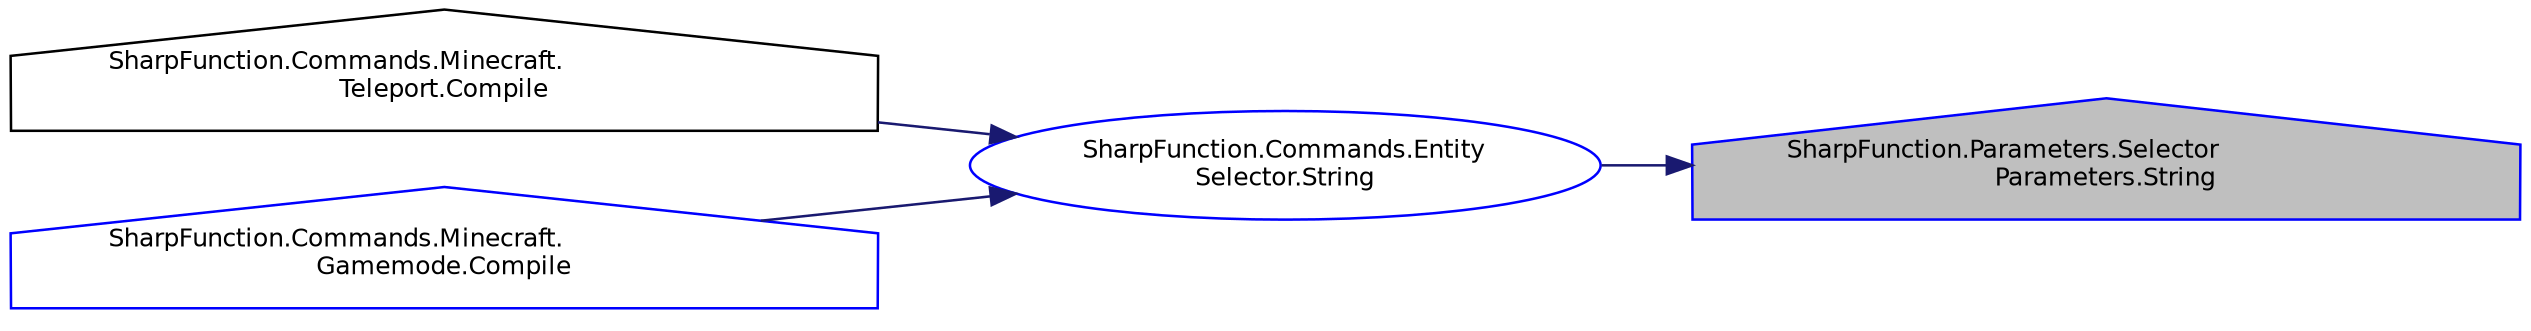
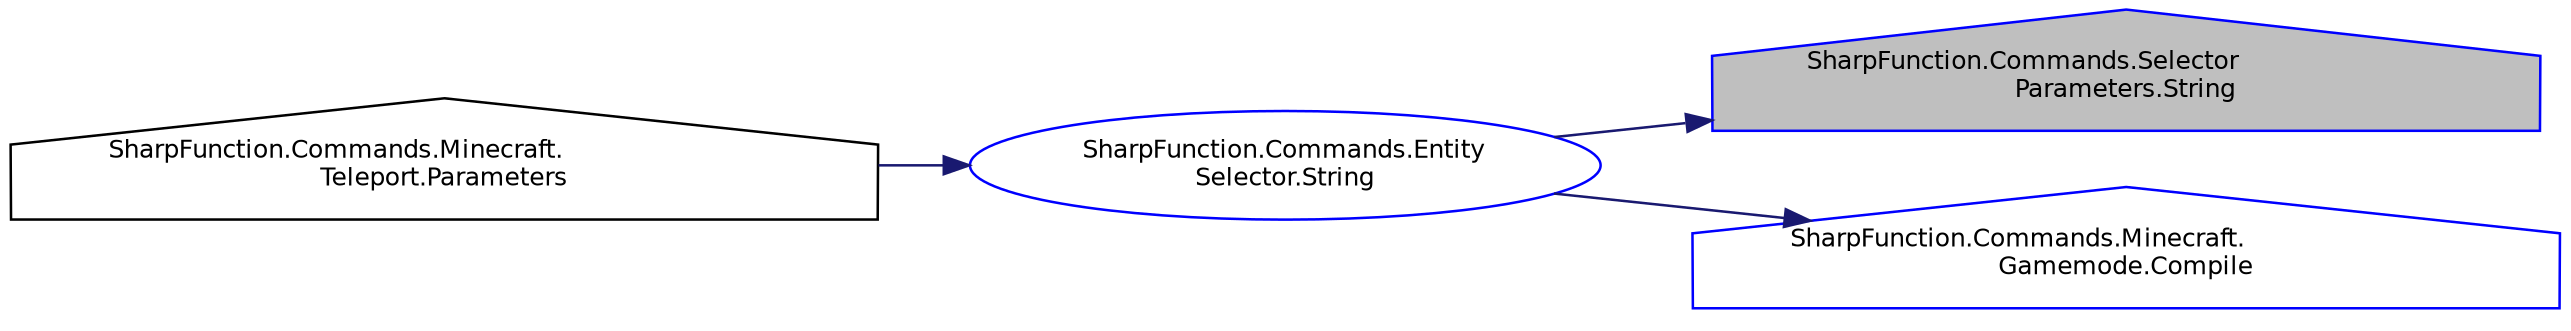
(444, 77) -> (444, 165)
(2106, 165) -> (2126, 77)
(875, 209) -> (1669, 206)
